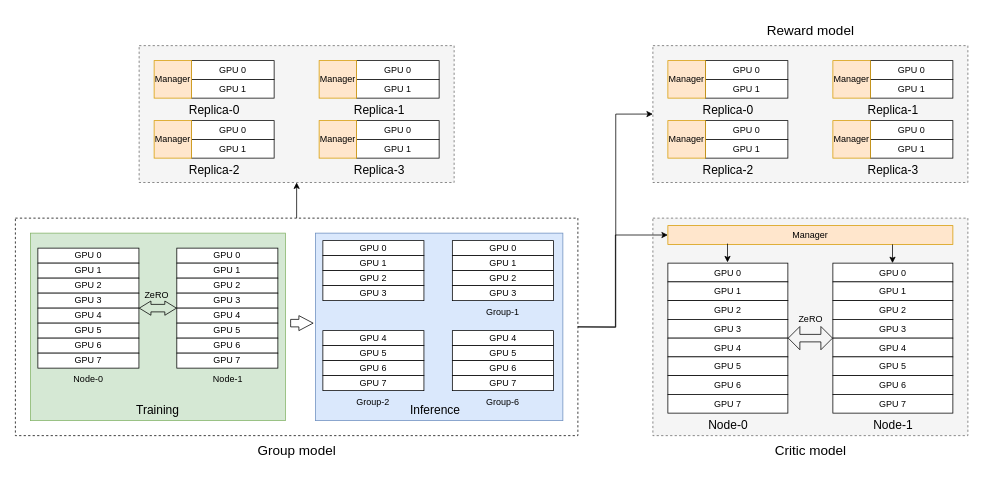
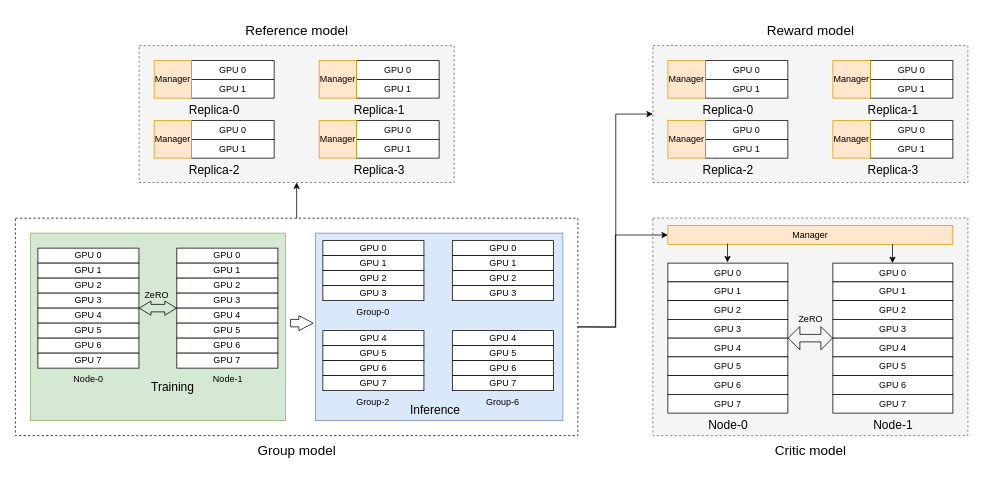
none -> (297, 30)
none -> (373, 312)
(503, 312) -> none
(158, 409) -> (173, 387)
